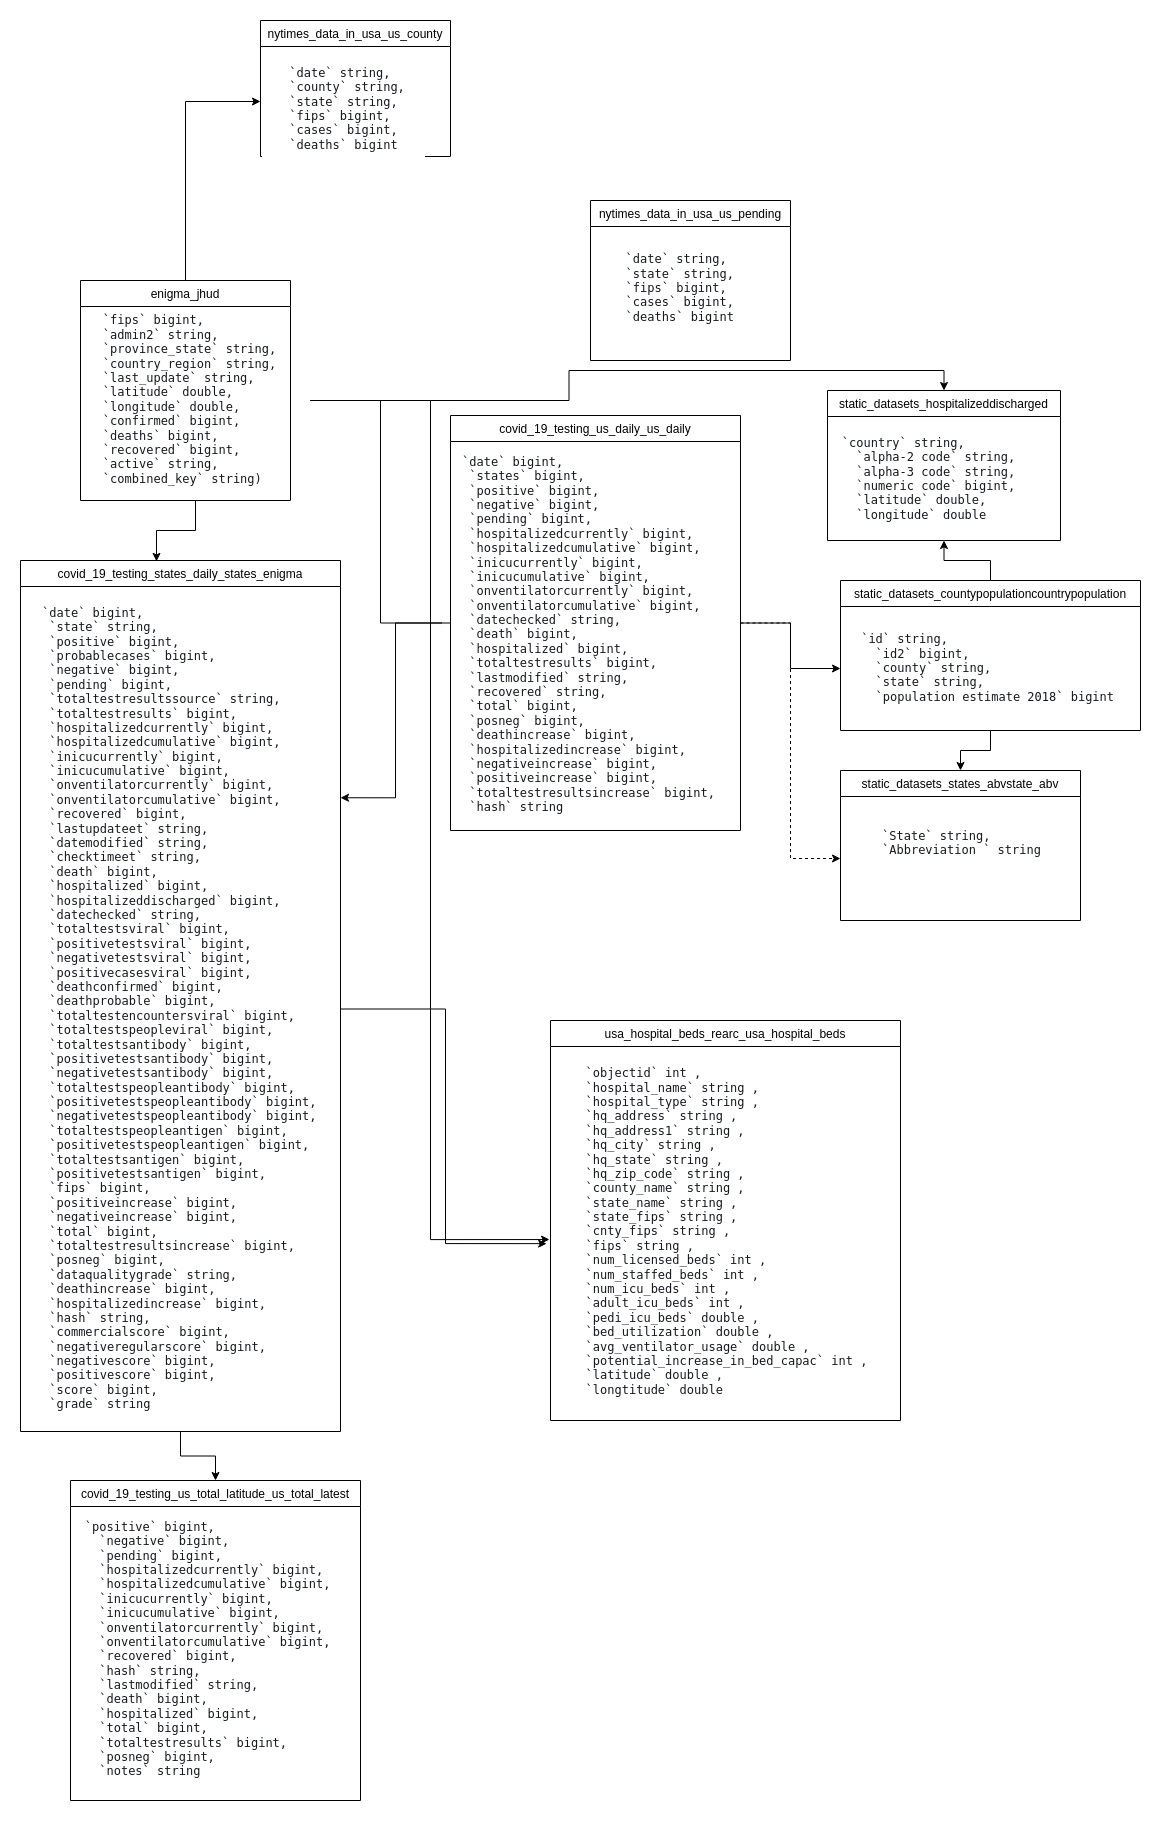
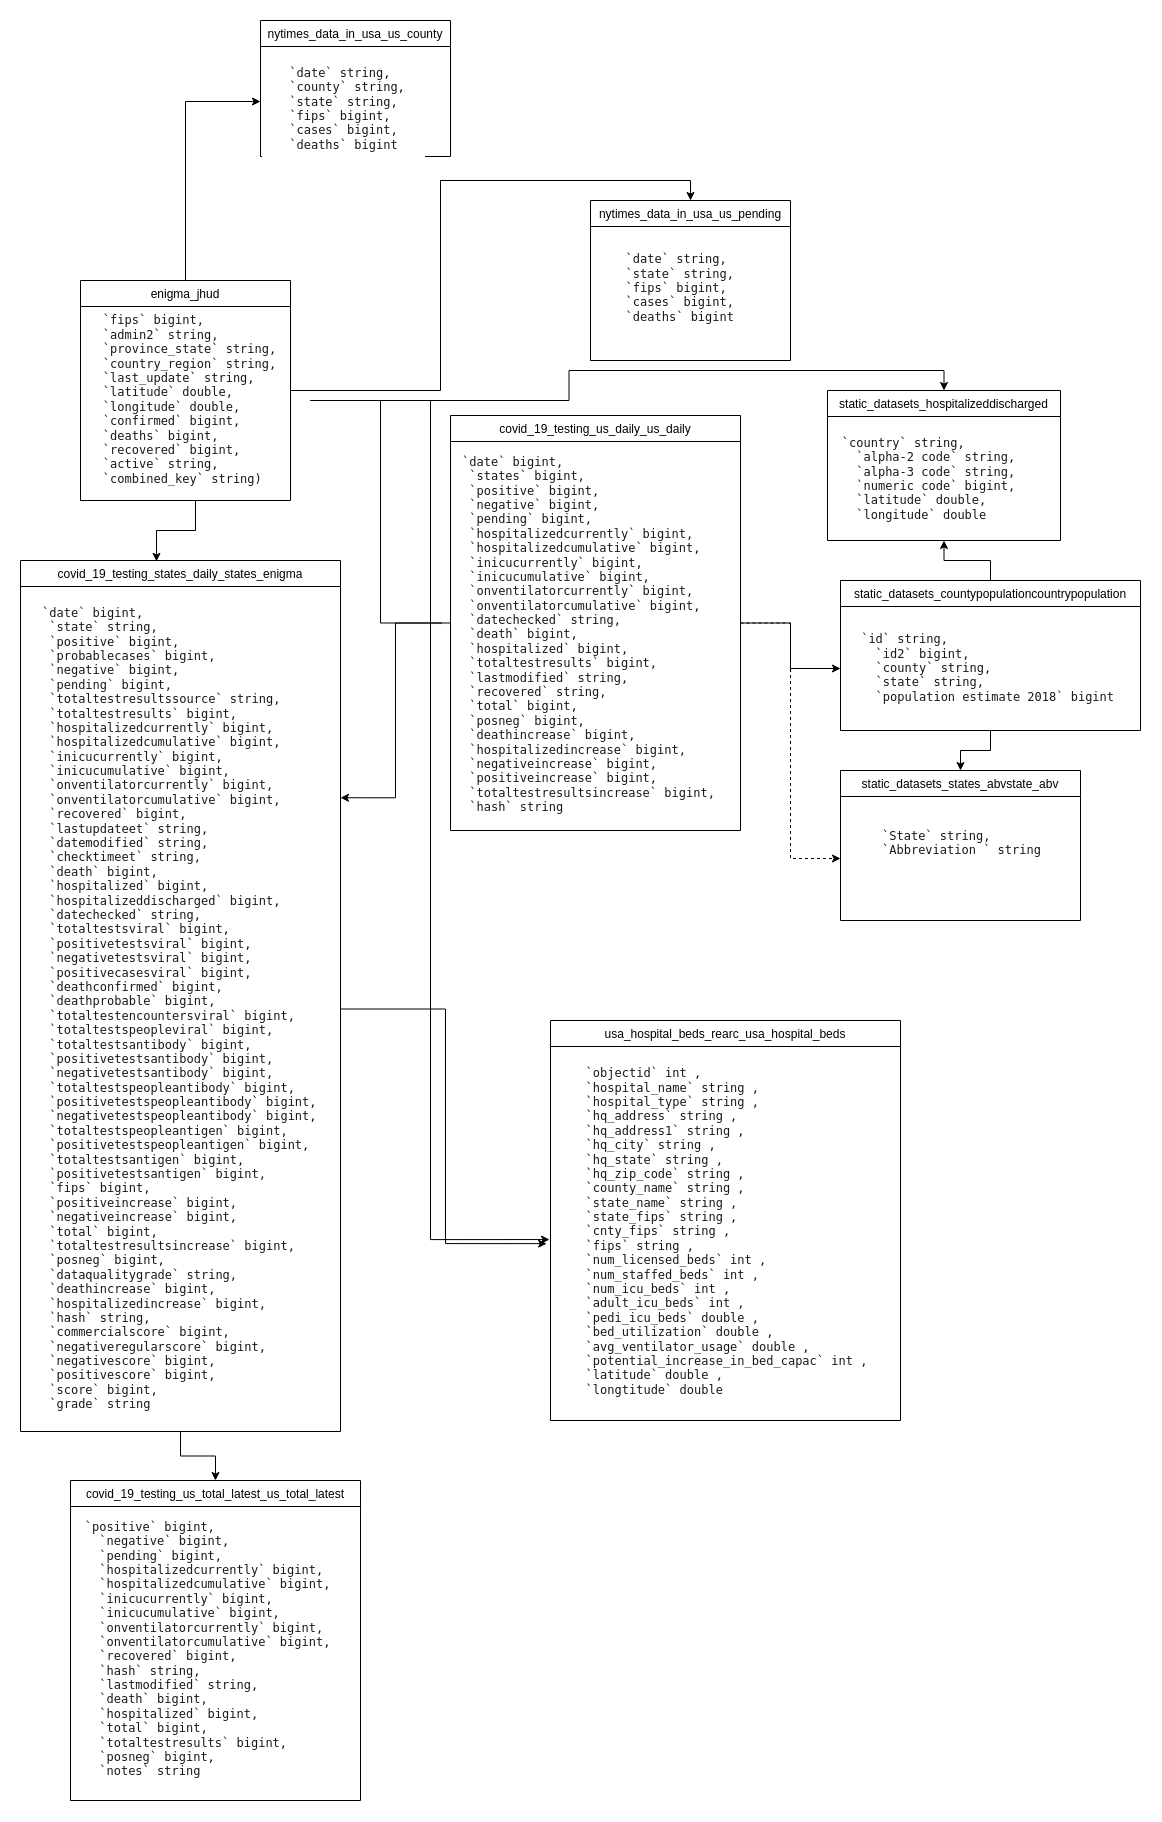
none -> (441, 230)
(215, 1494) -> (215, 1494)
